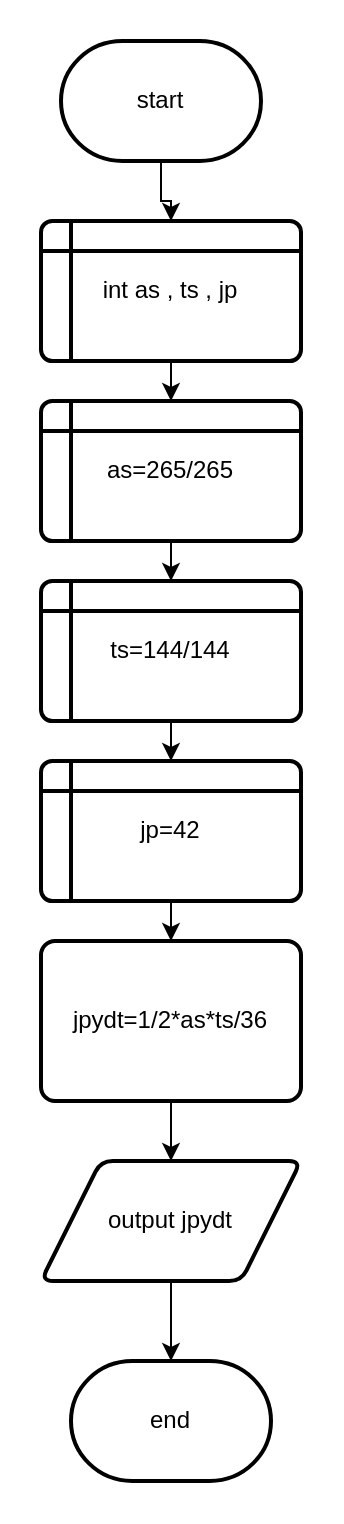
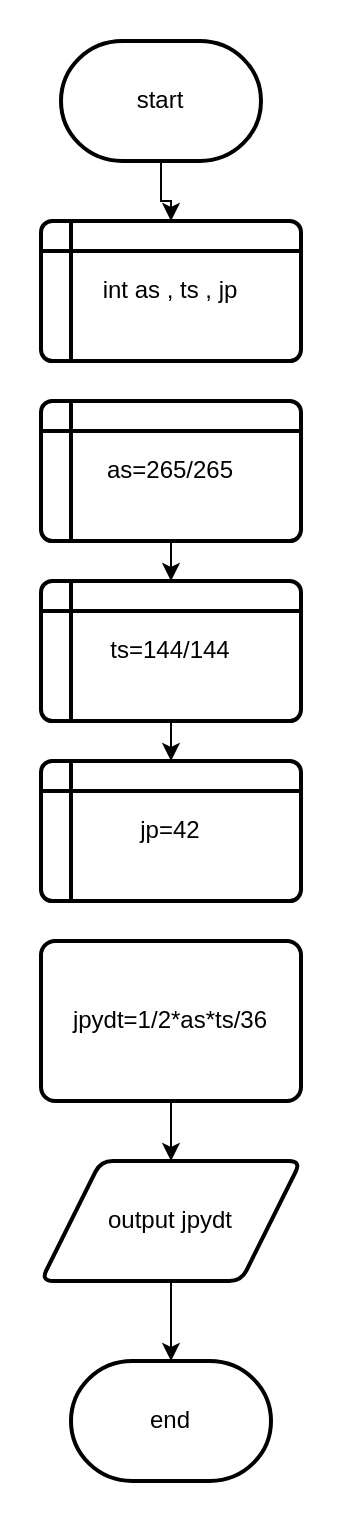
(171, 388) -> none
(171, 928) -> none
